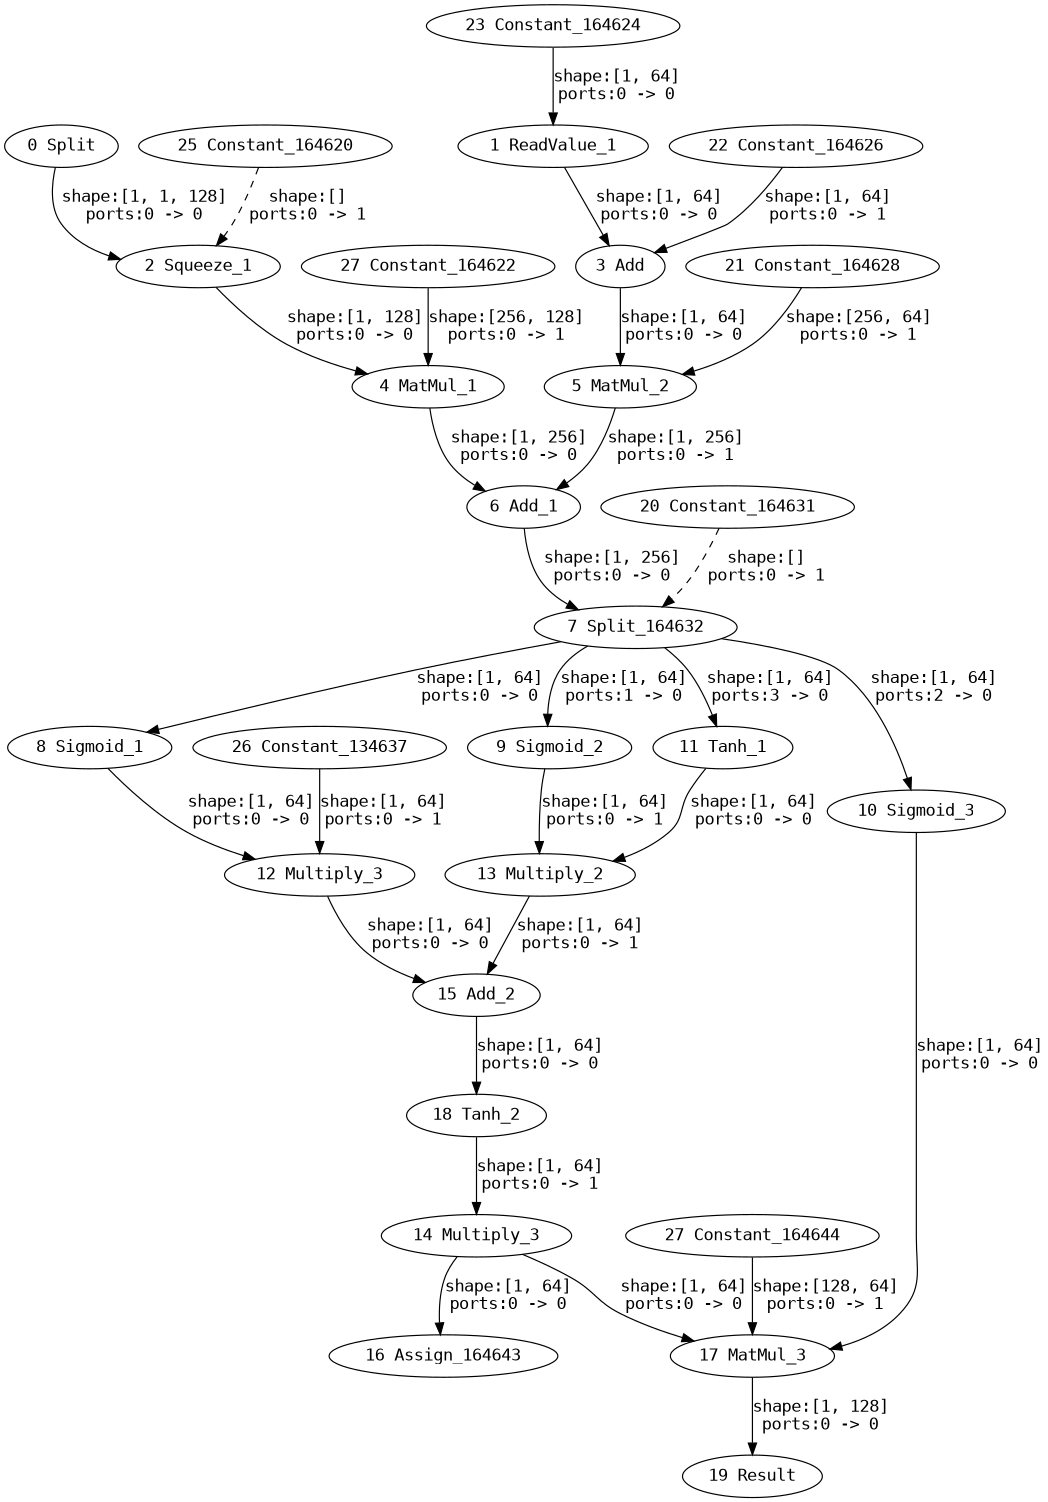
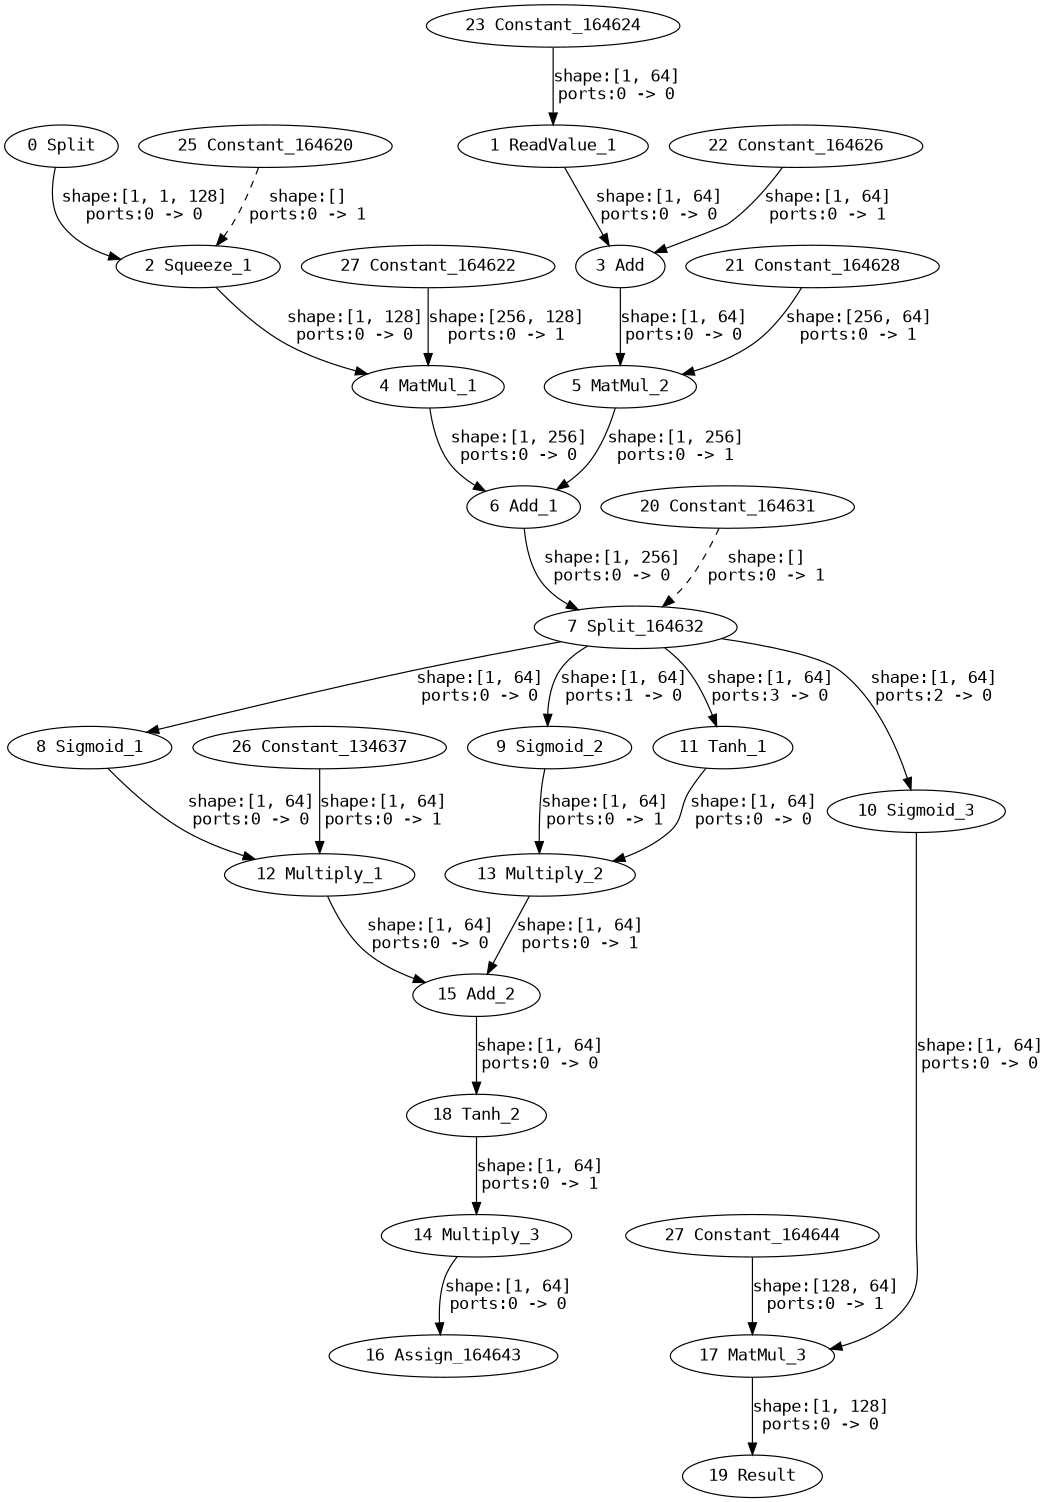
(320, 875) -> (320, 875)
(600, 1300) -> none
